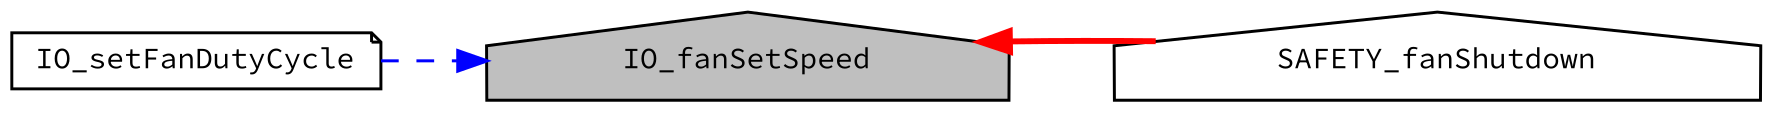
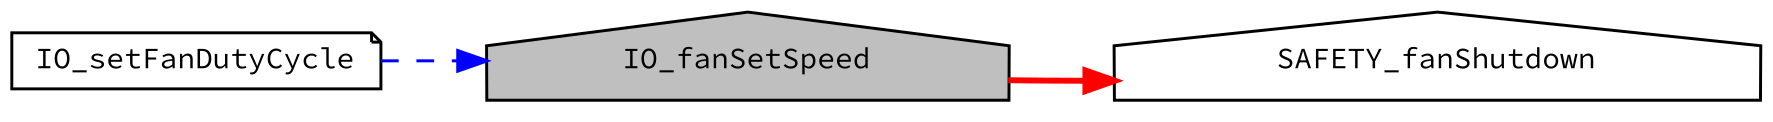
(1083, 41) -> (1047, 81)
